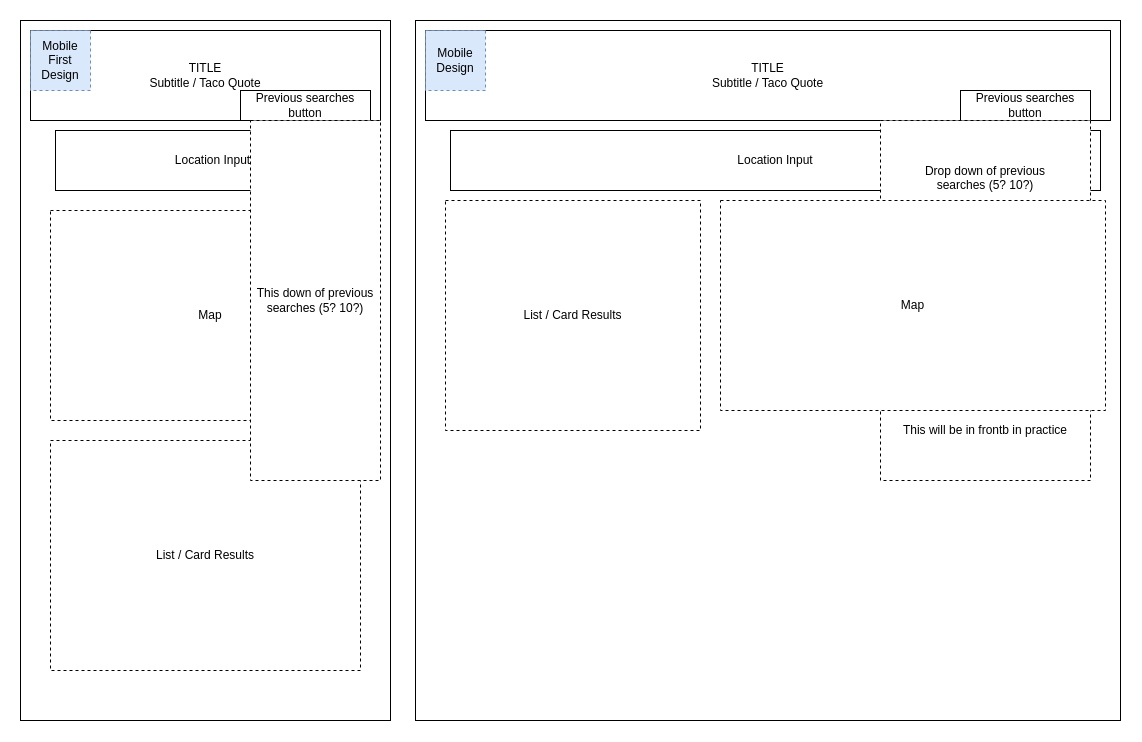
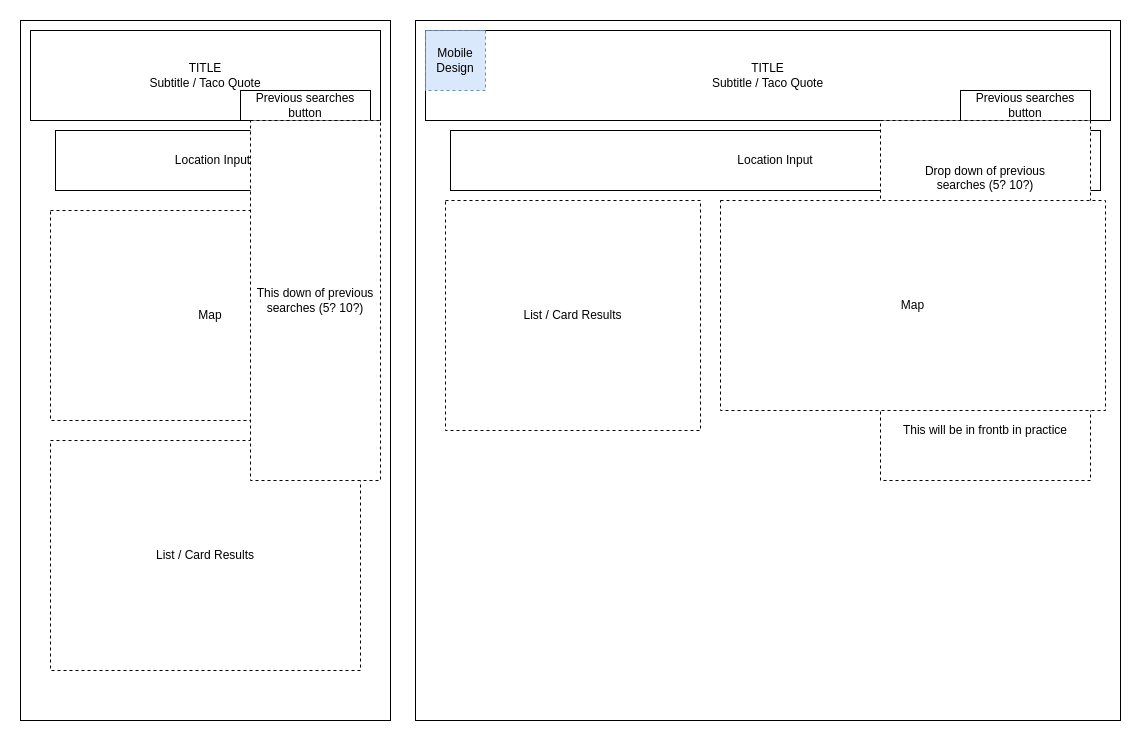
(61, 61) -> none
